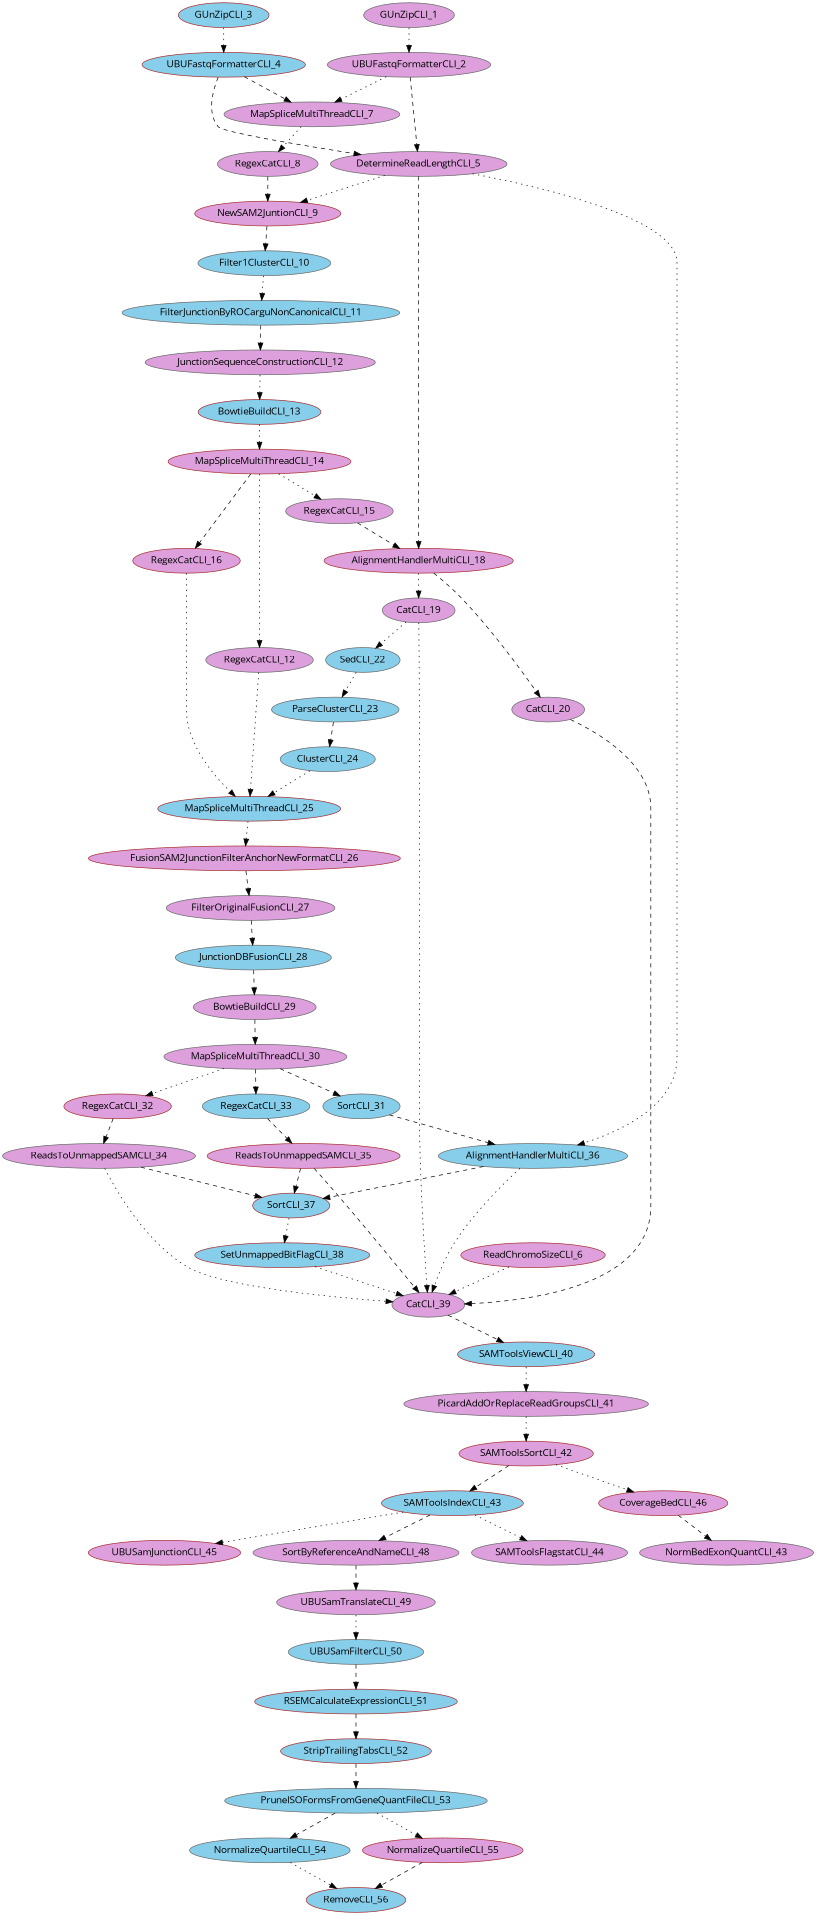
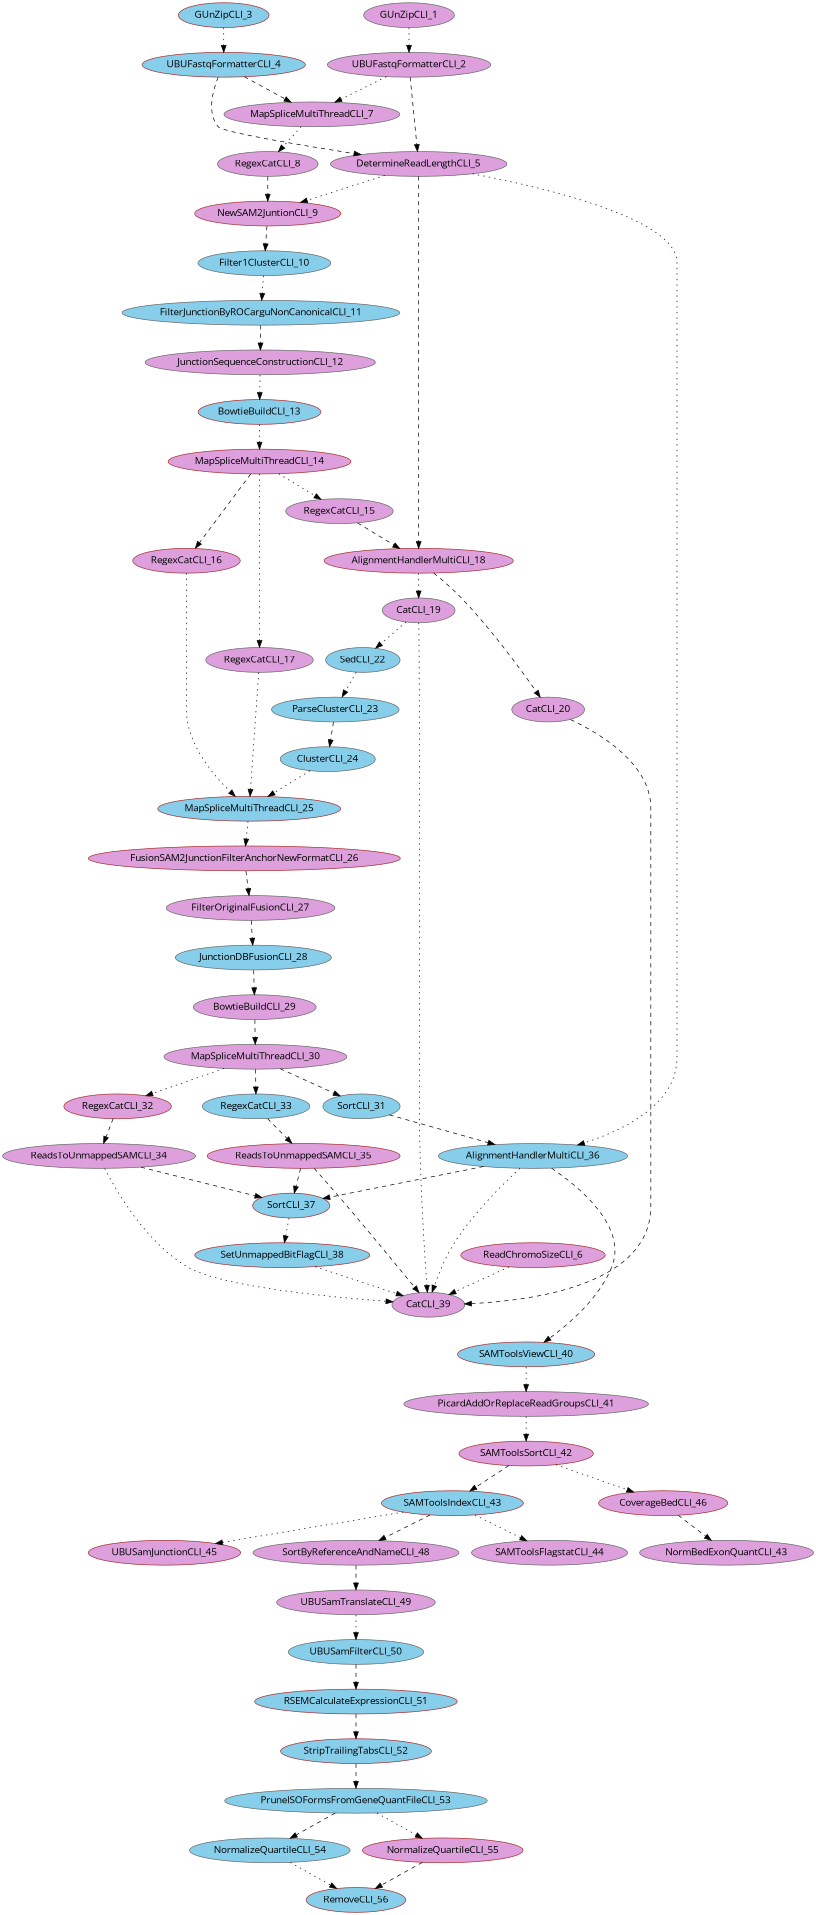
(260, 660) -> (260, 660)
(473, 1327) -> (615, 1253)
